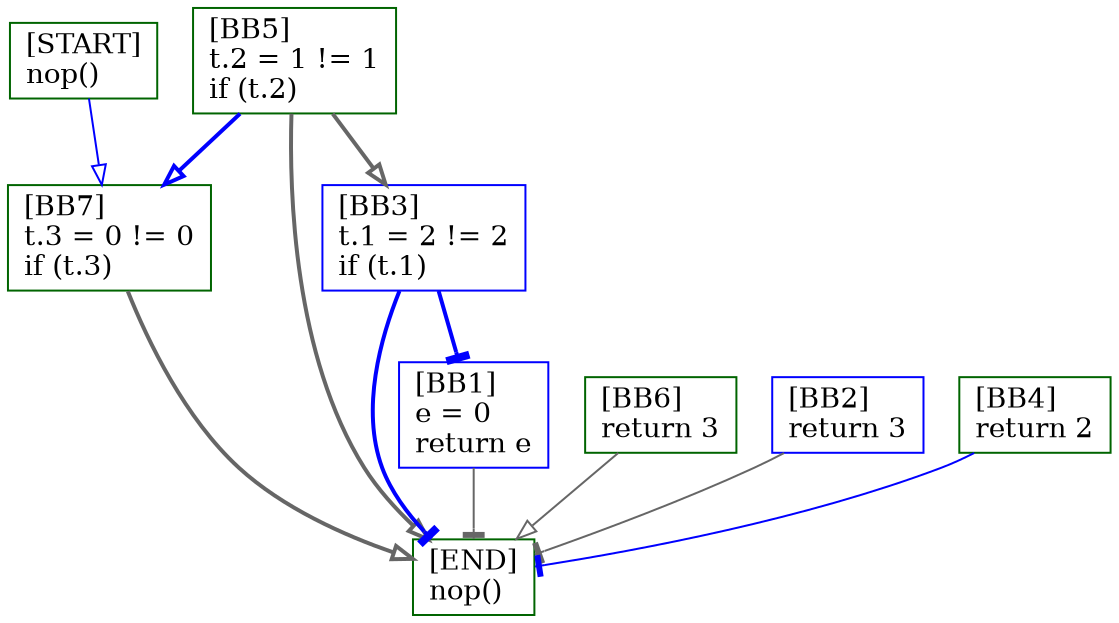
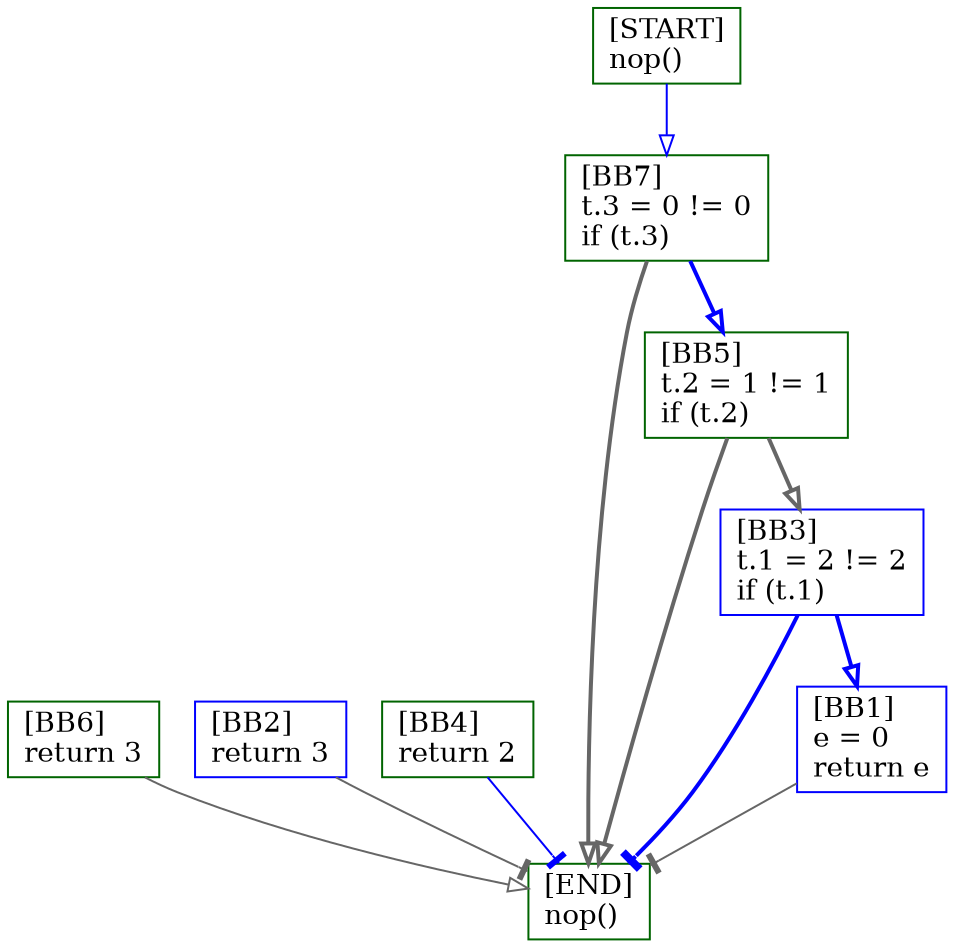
(210, 142) -> (702, 287)
(447, 321) -> (844, 641)
